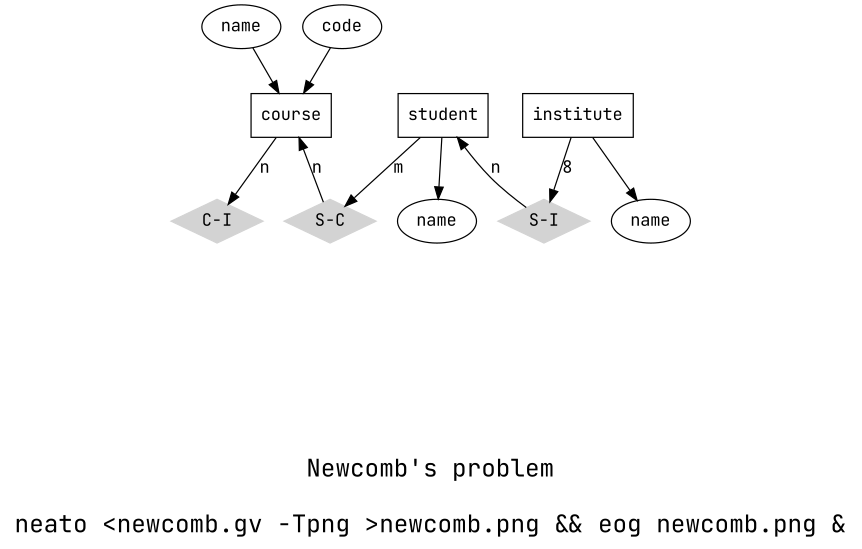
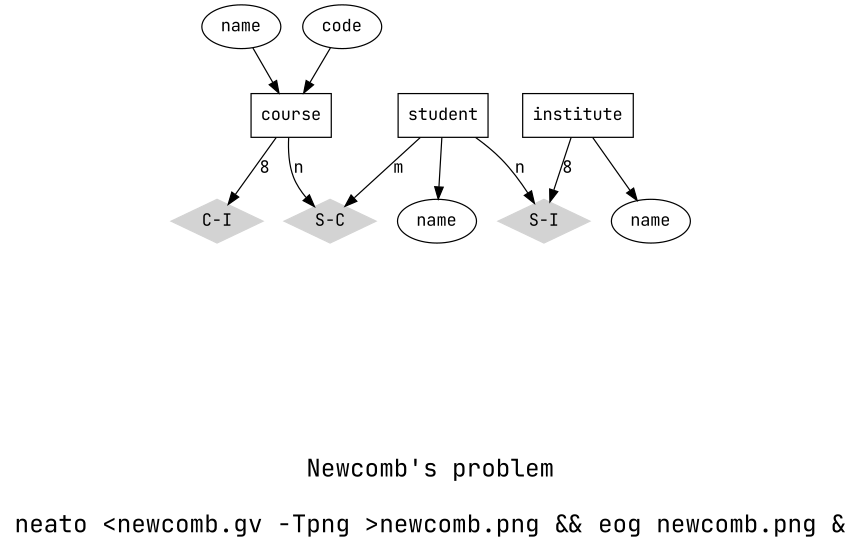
(265, 168) -> (265, 168)
(313, 176) -> (291, 169)
(493, 180) -> (505, 162)
